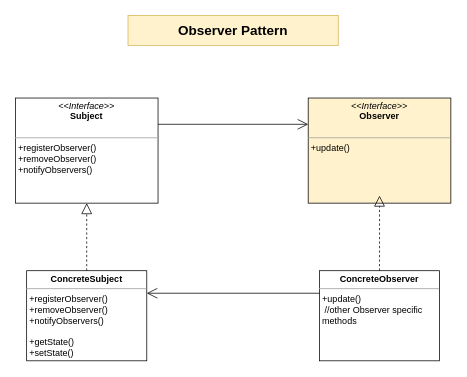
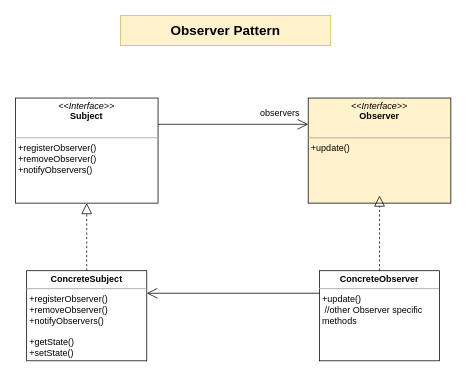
(233, 30) -> (225, 30)
none -> (279, 113)
